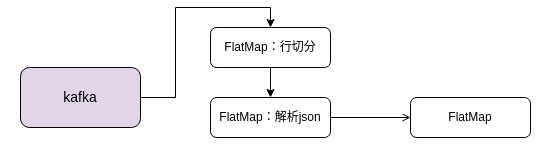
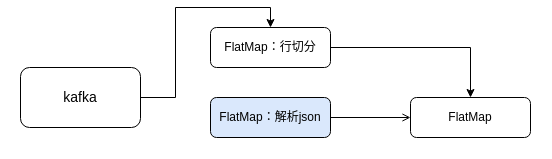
(271, 87) -> (422, 48)
(81, 98) -> (81, 98)
(271, 118) -> (271, 118)
